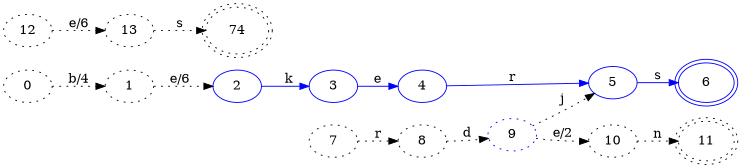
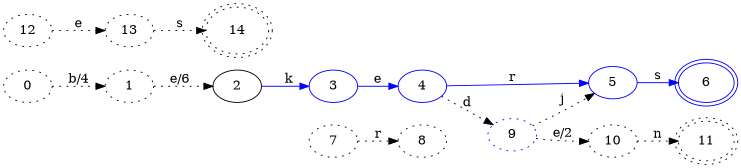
(79, 24) -> (79, 24)
(237, 31) -> (237, 31)
(237, 86) -> (237, 86)
(463, 141) -> (463, 108)
